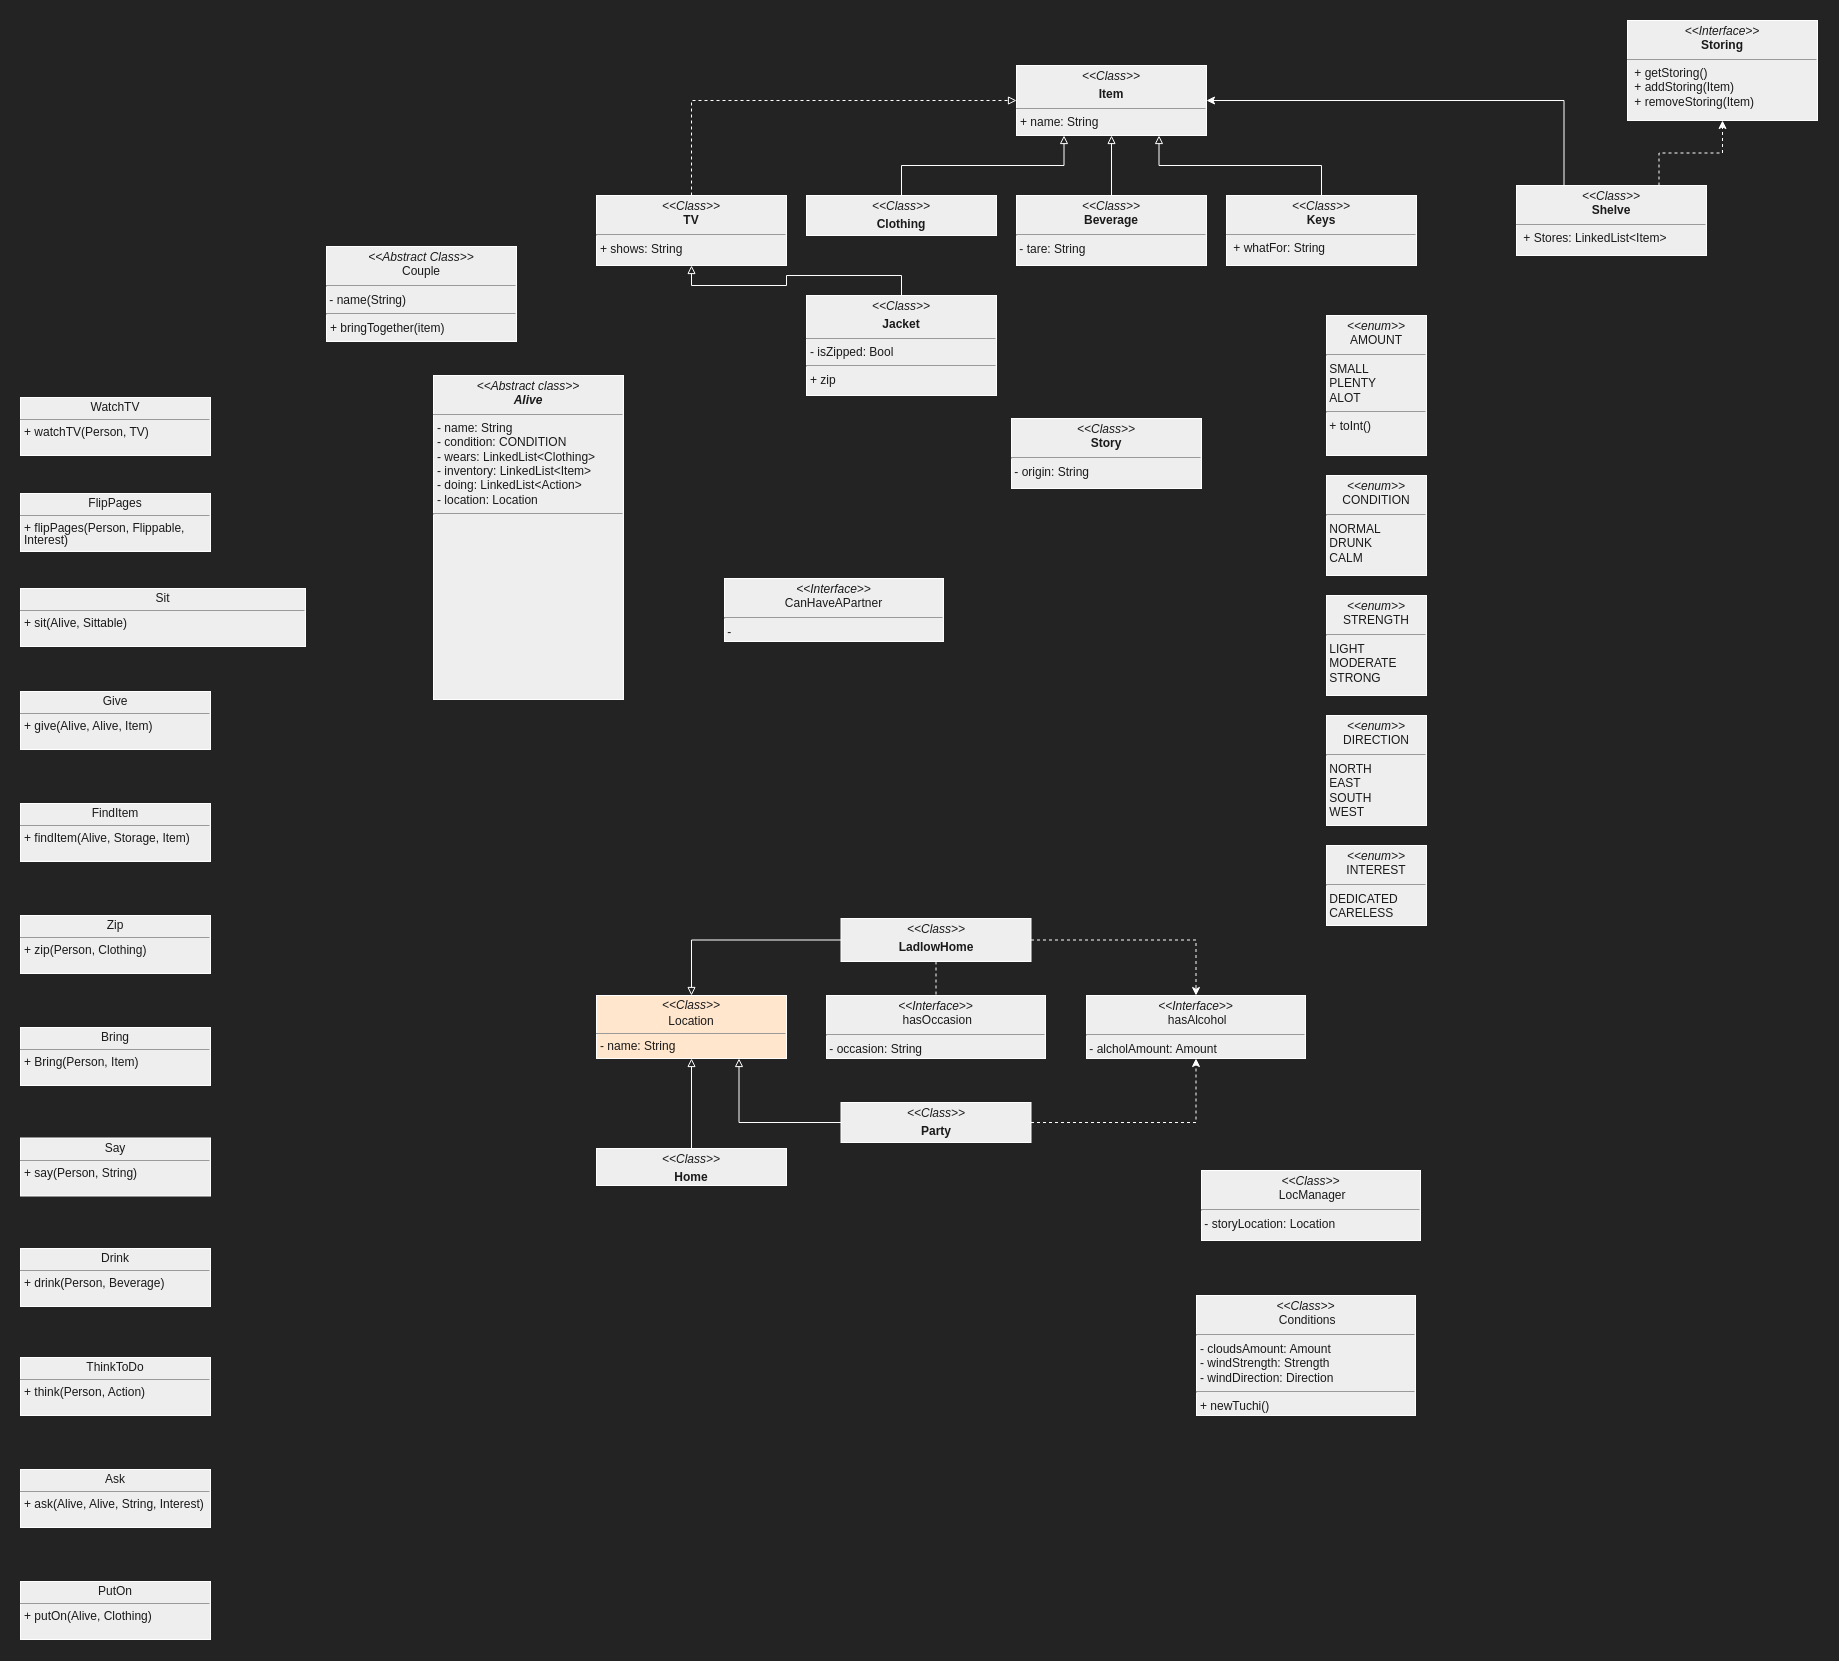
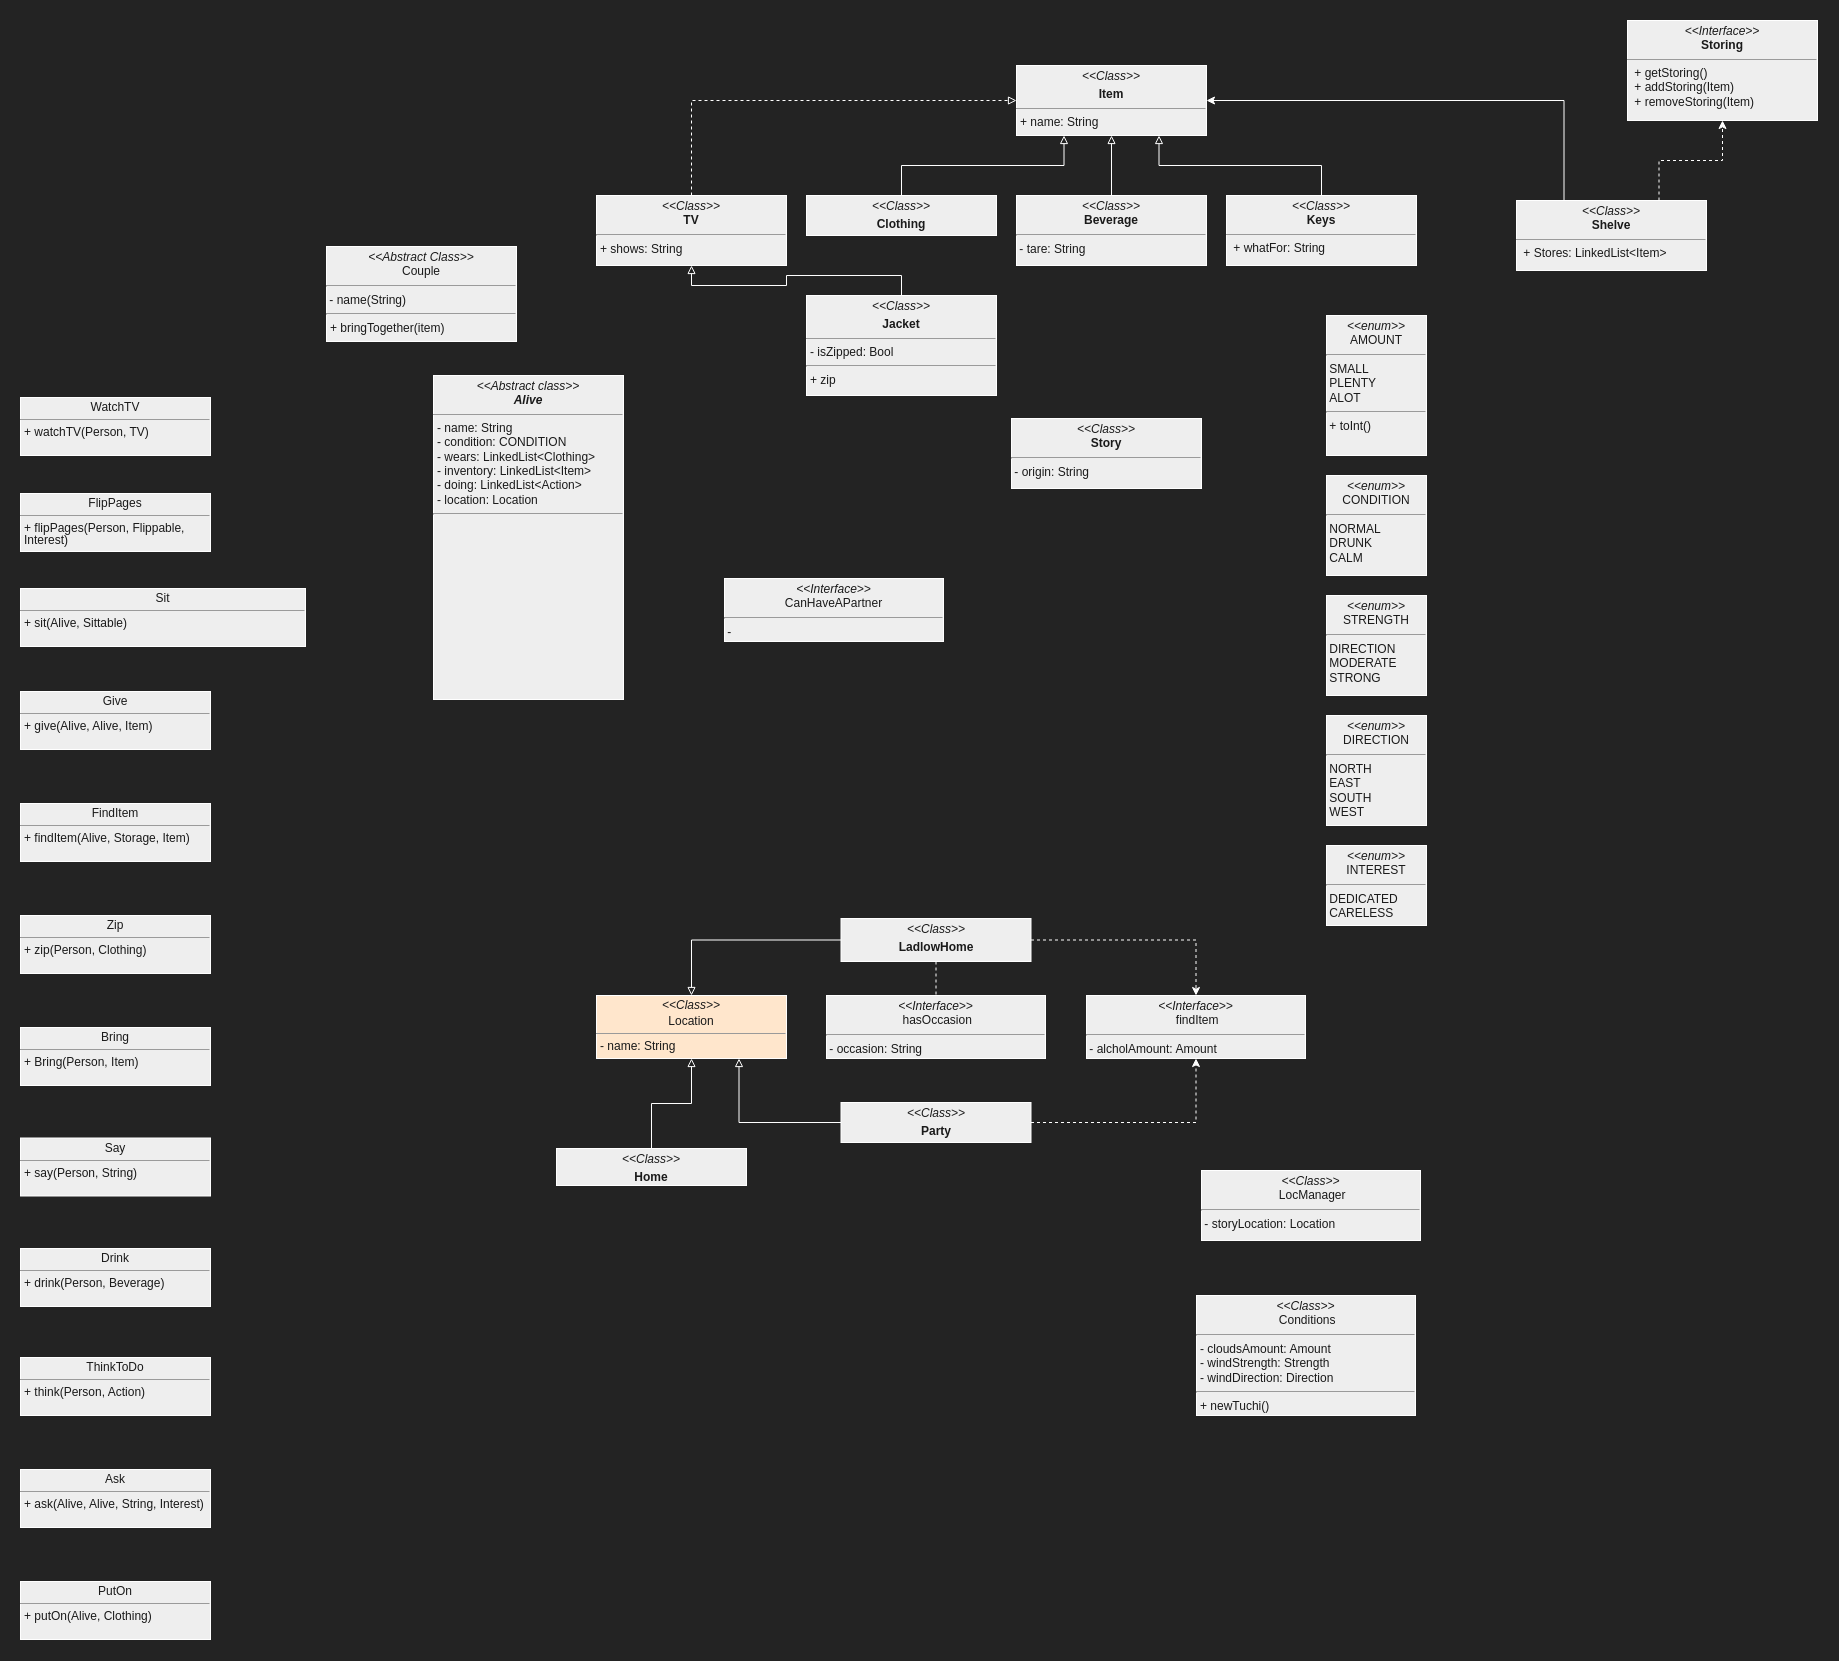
(1612, 221) -> (1612, 236)
(1353, 632) -> (1357, 632)
(1153, 1017) -> (1153, 1017)
(692, 1167) -> (652, 1167)
